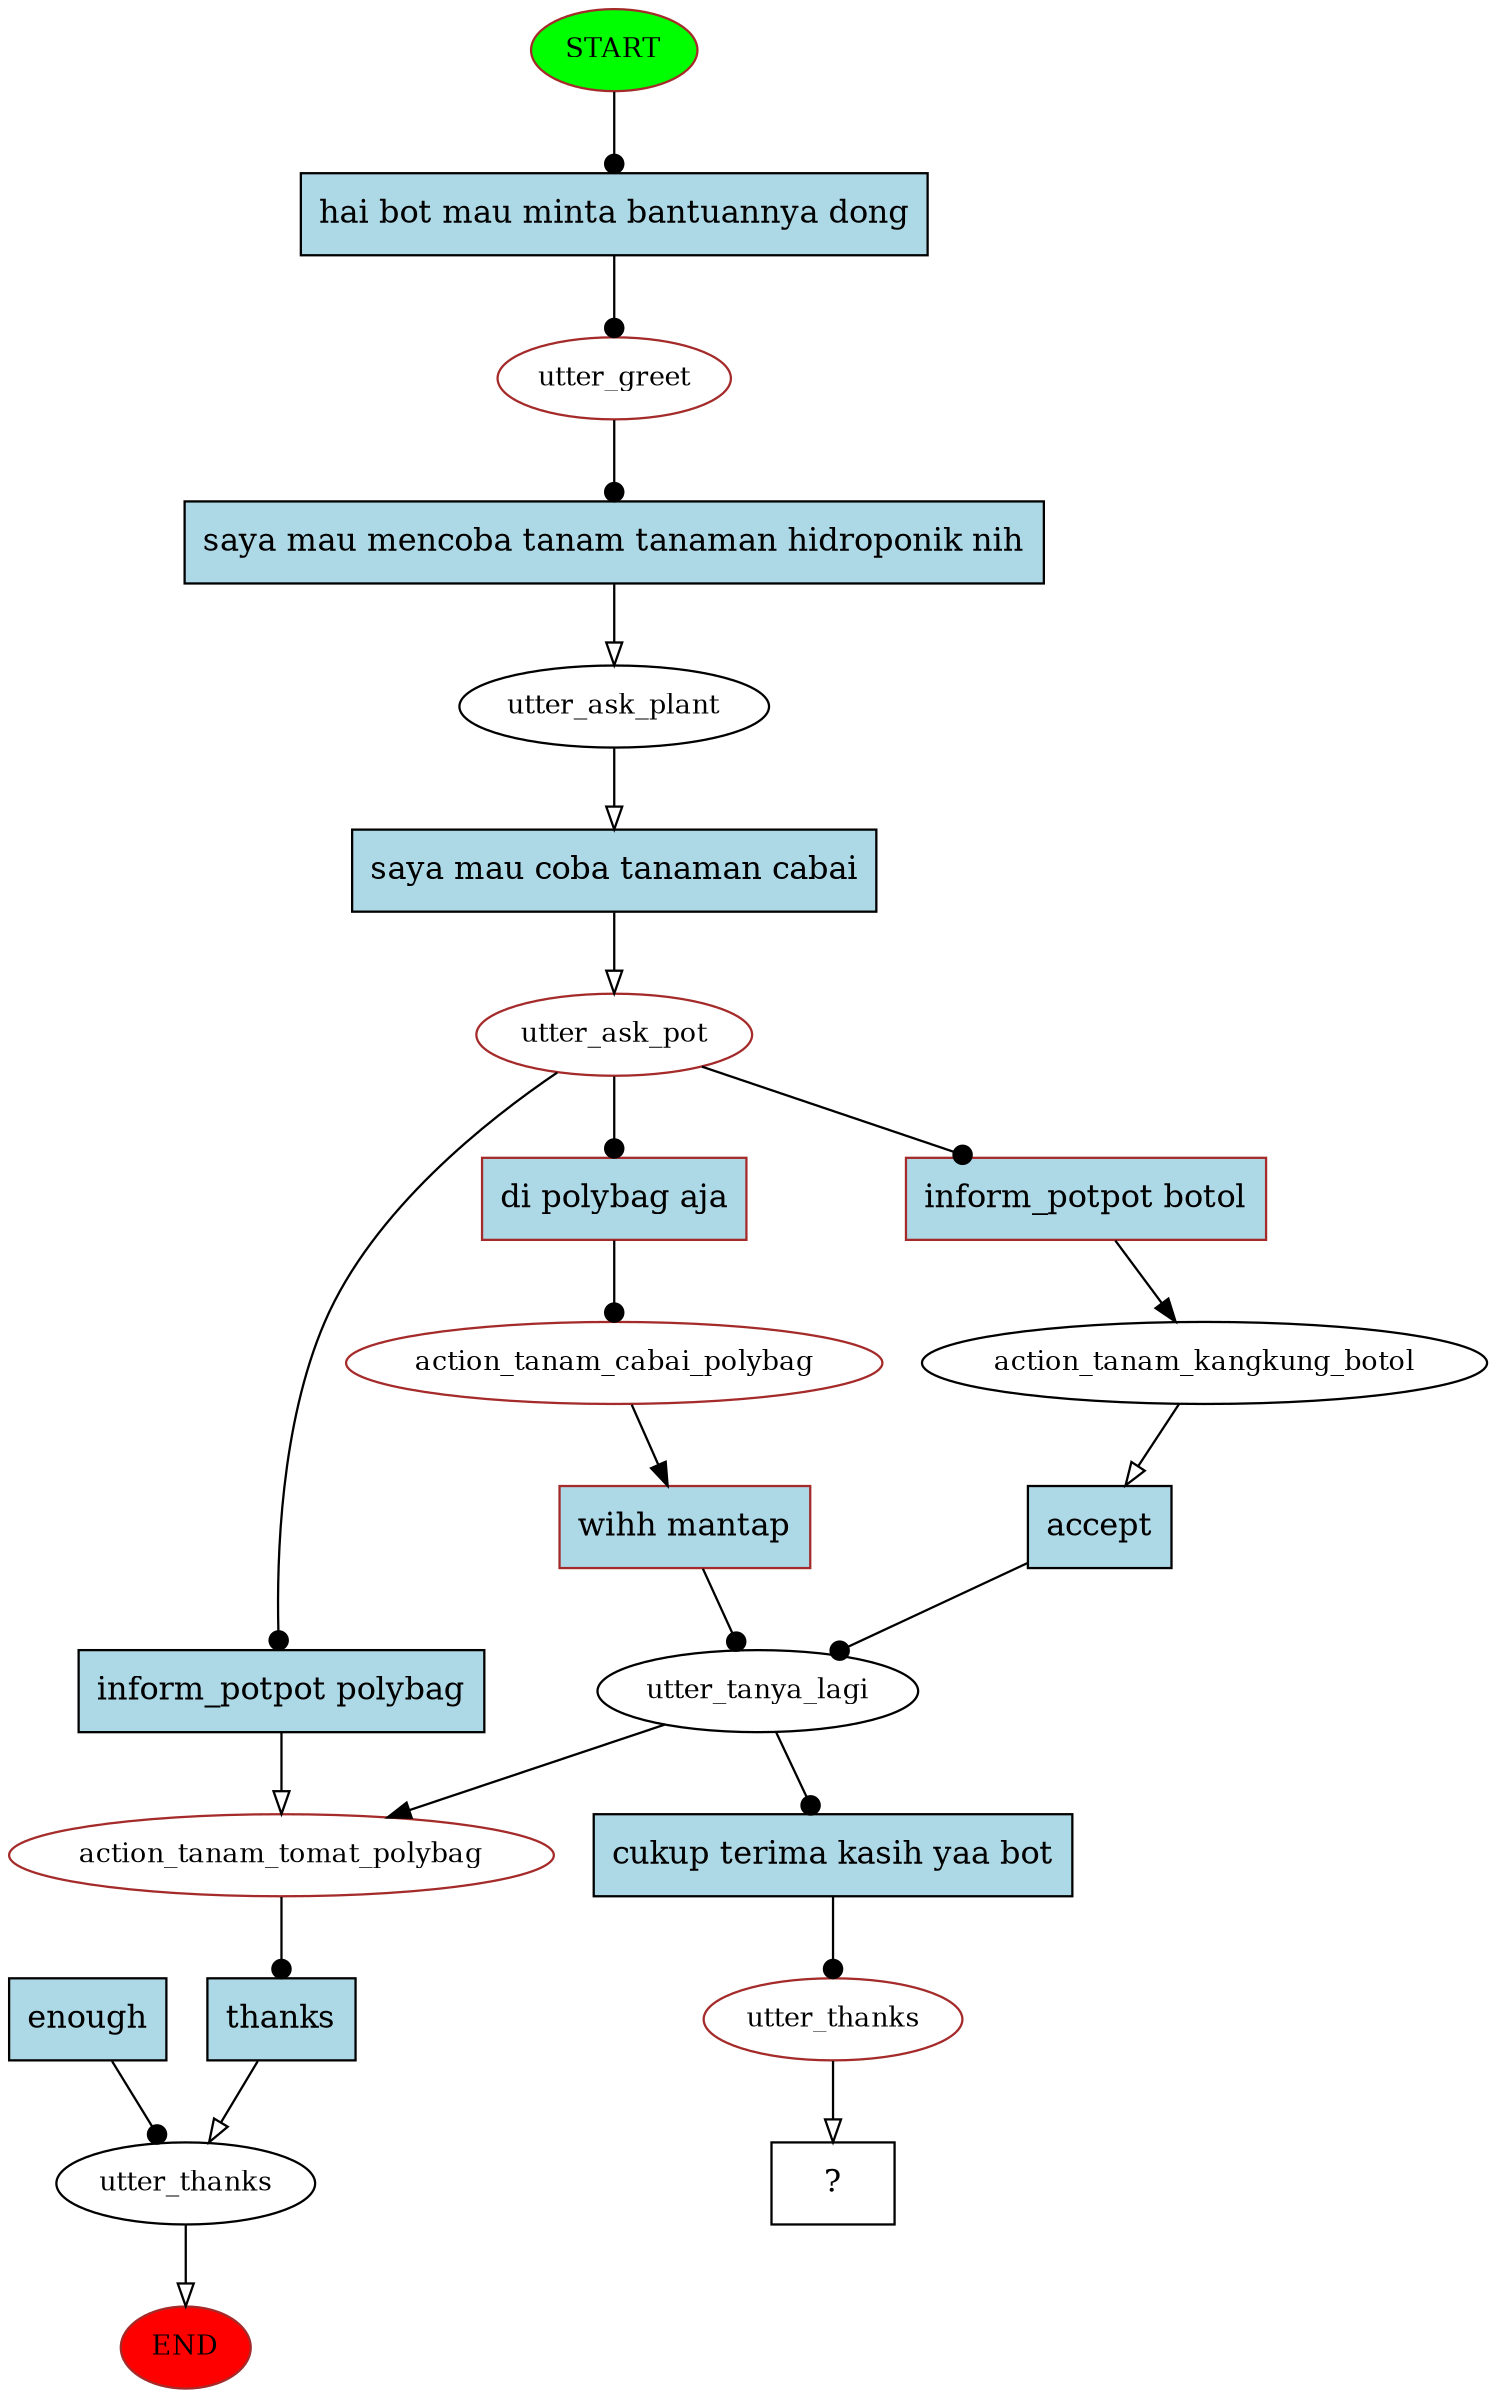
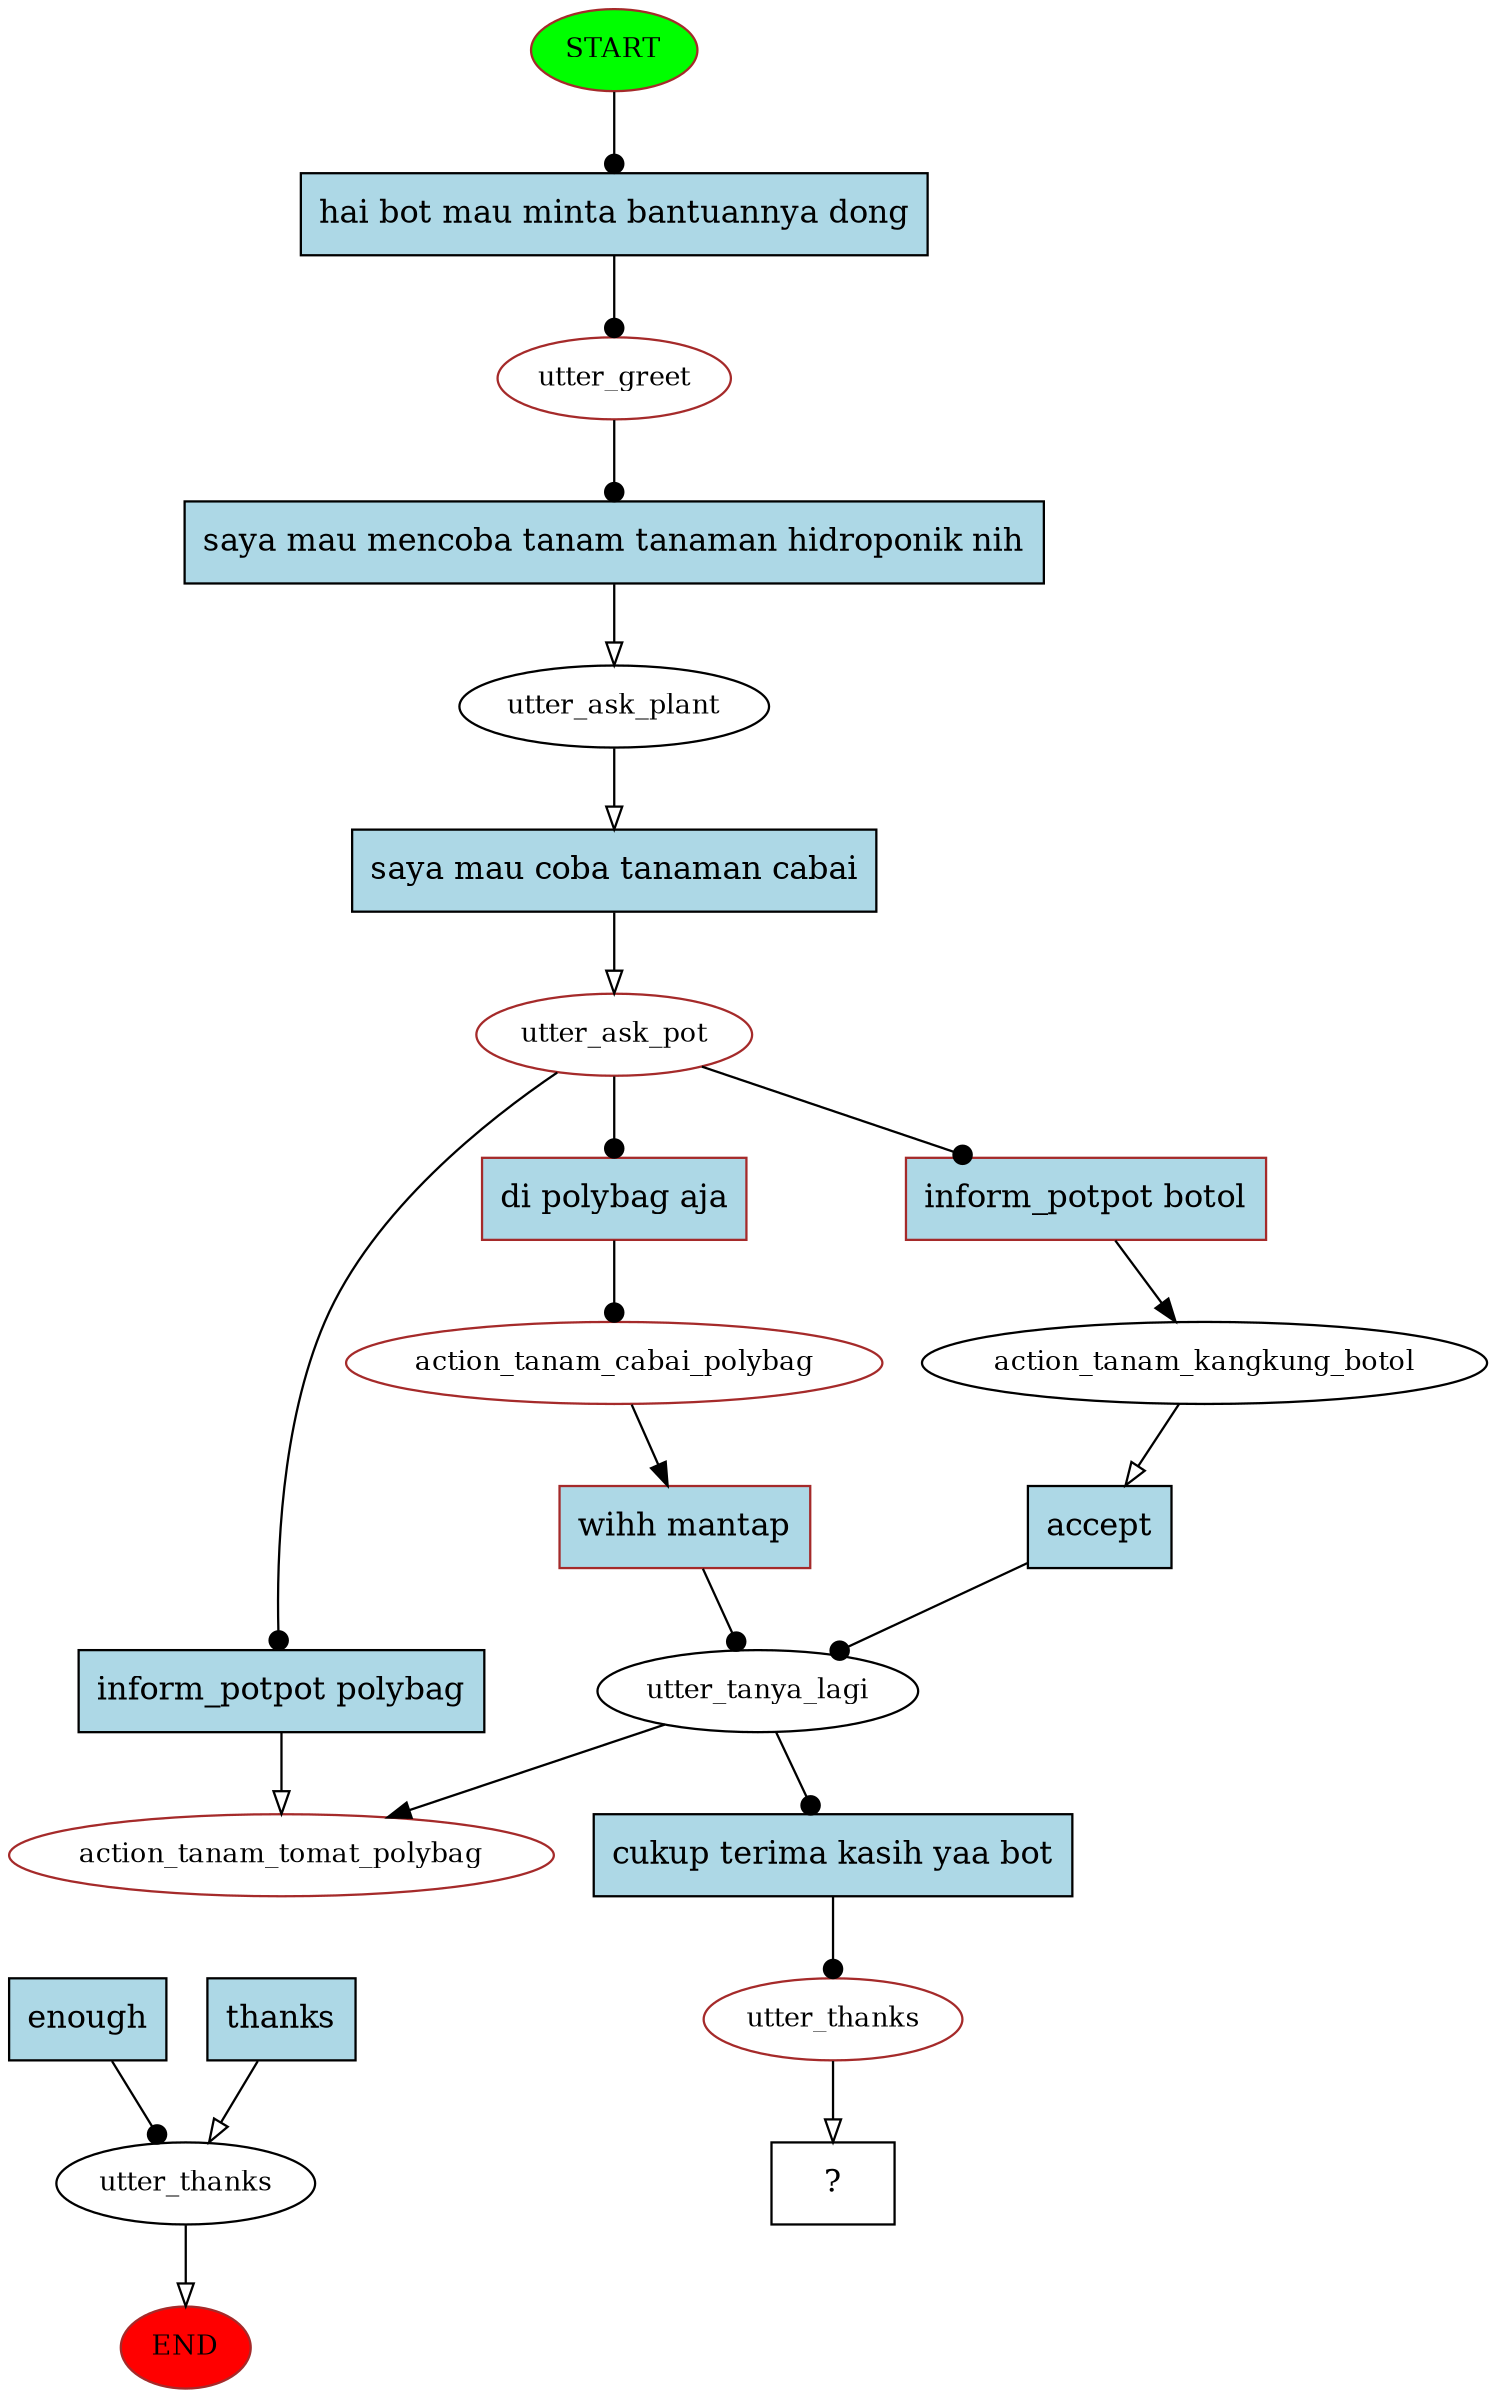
(281, 1928) -> none
